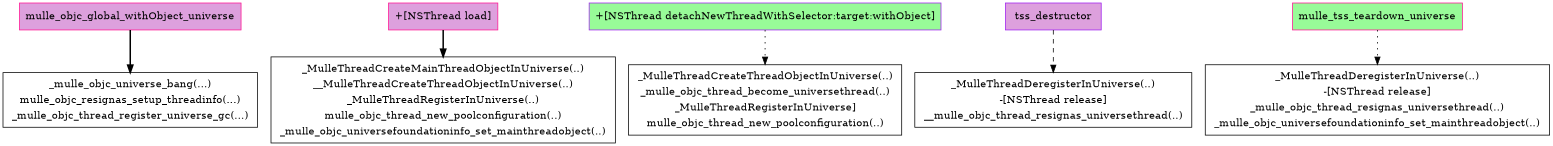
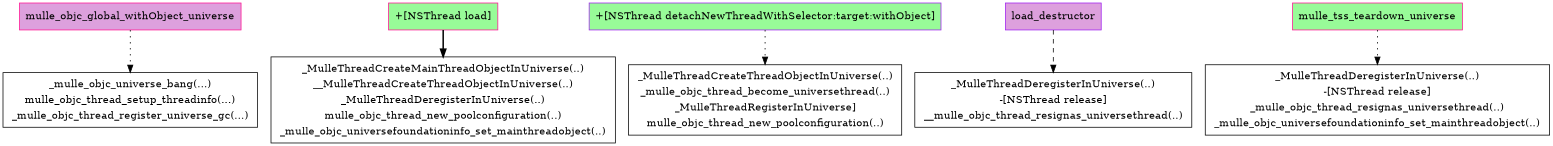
(443, 16) -> (443, 16)
(1053, 16) -> (1053, 16)
(130, 48) -> (130, 48)
(130, 100) -> (130, 100)
(443, 100) -> (443, 100)
